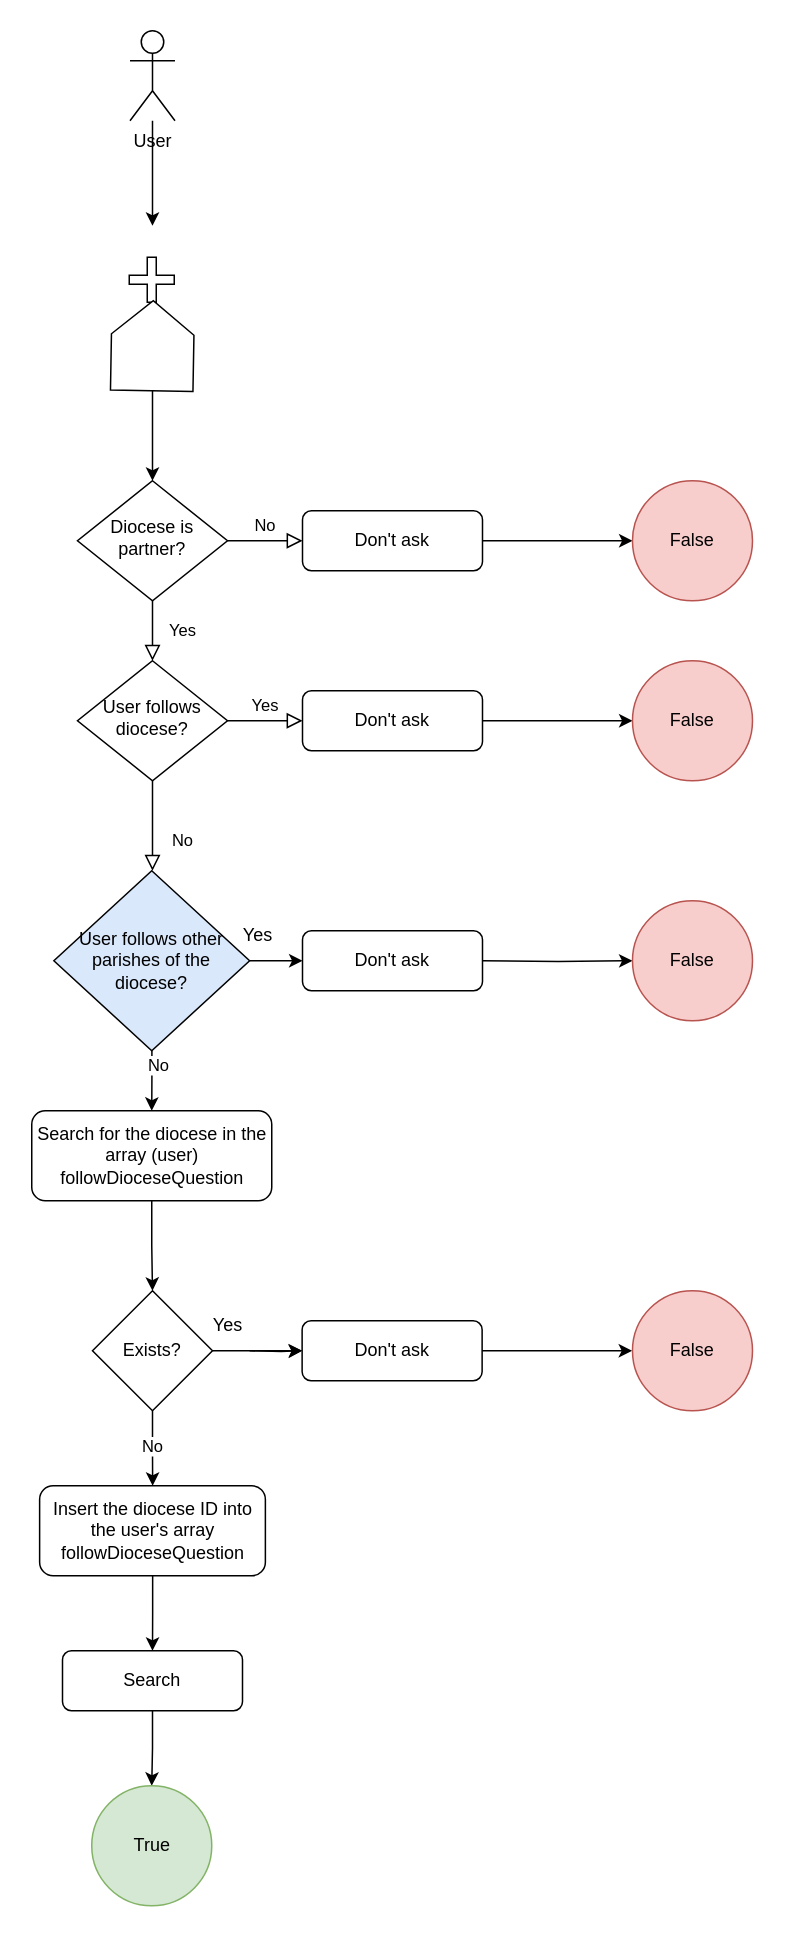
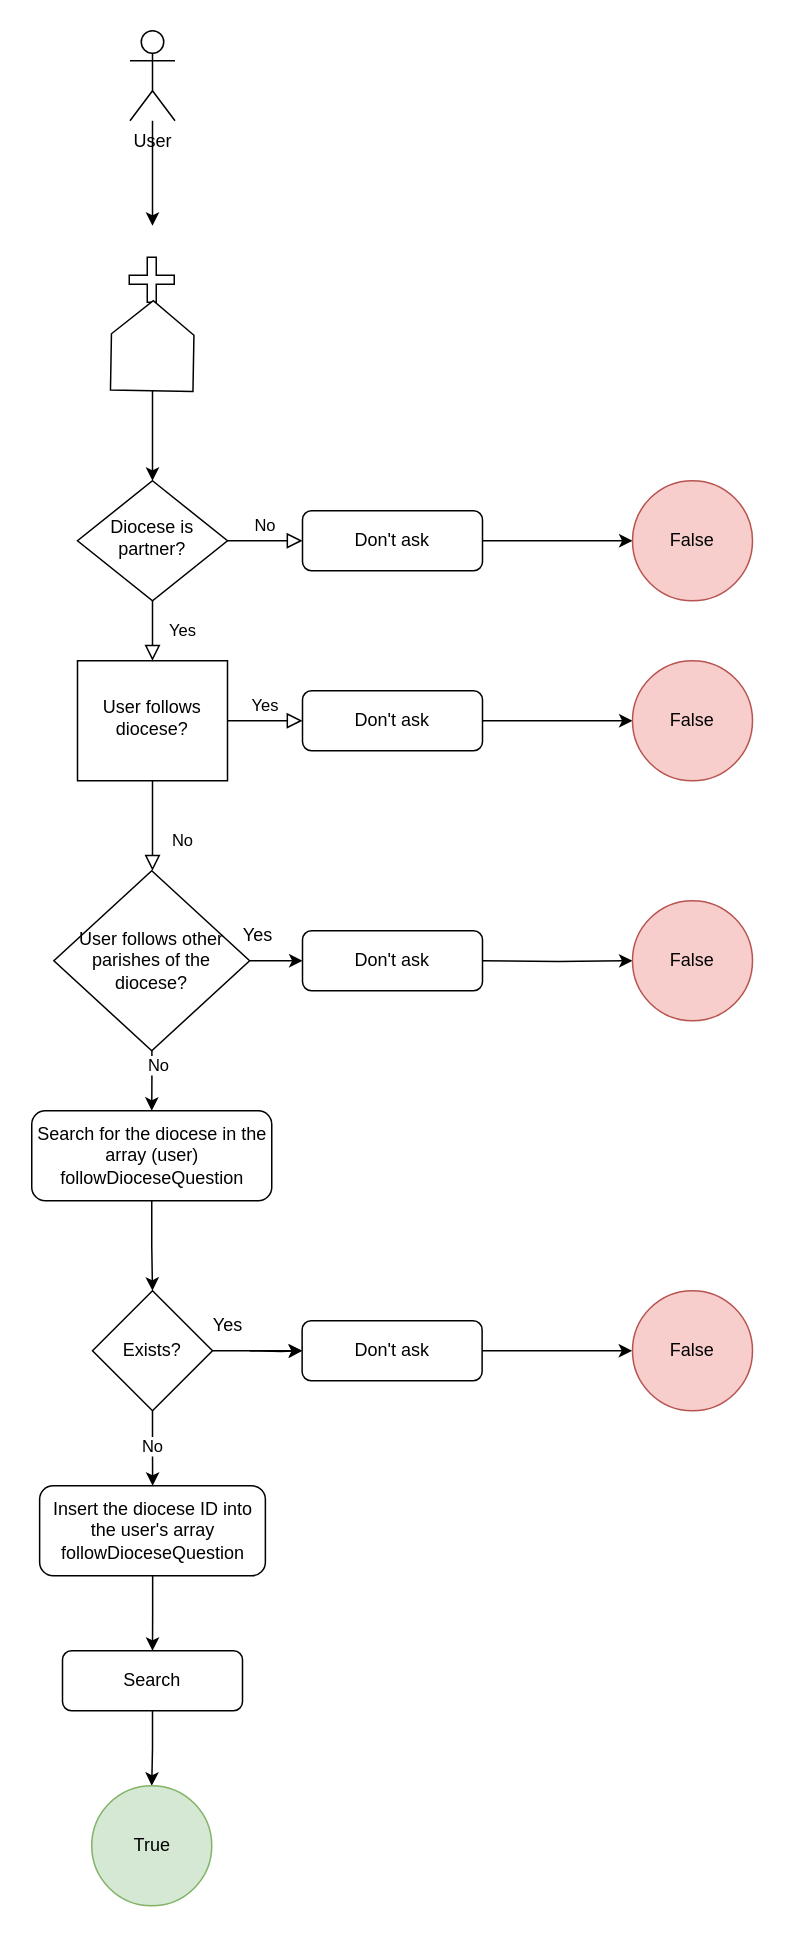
(152, 721) -> (152, 721)
(152, 961) -> (152, 961)
